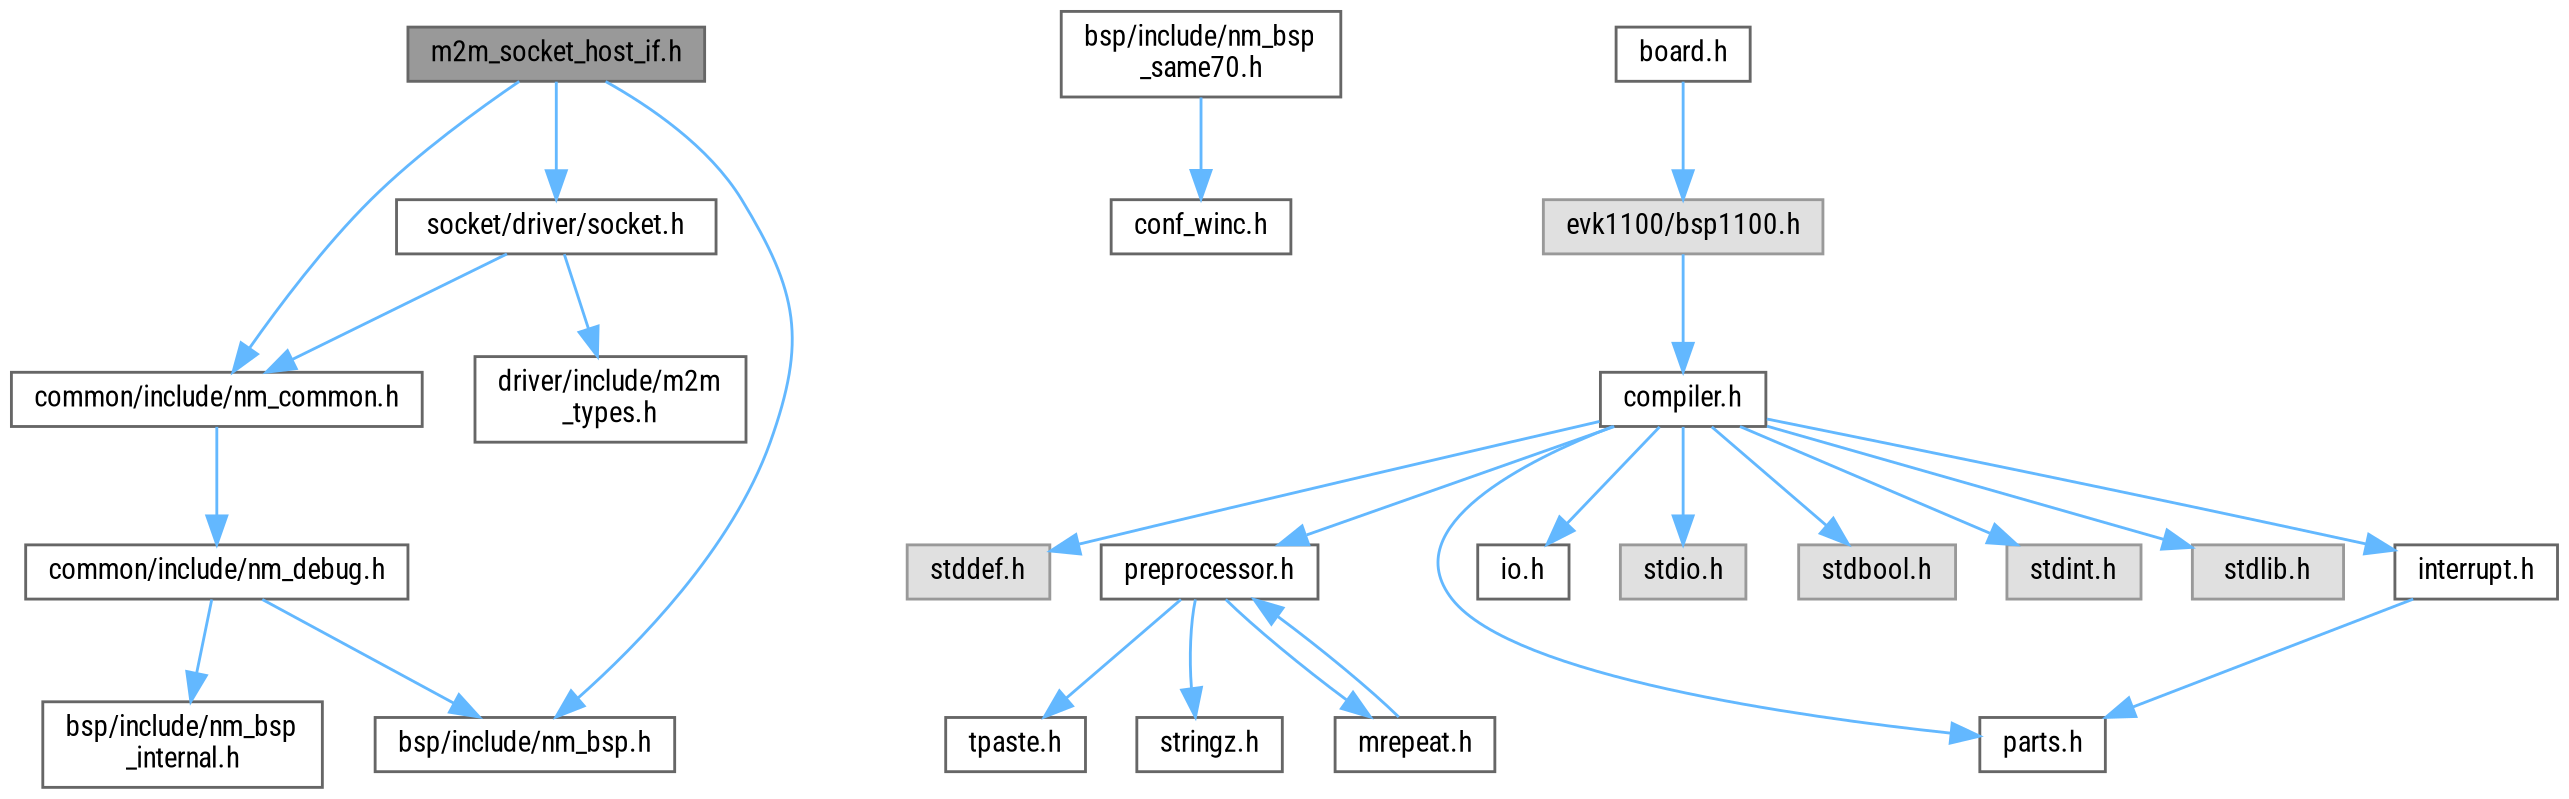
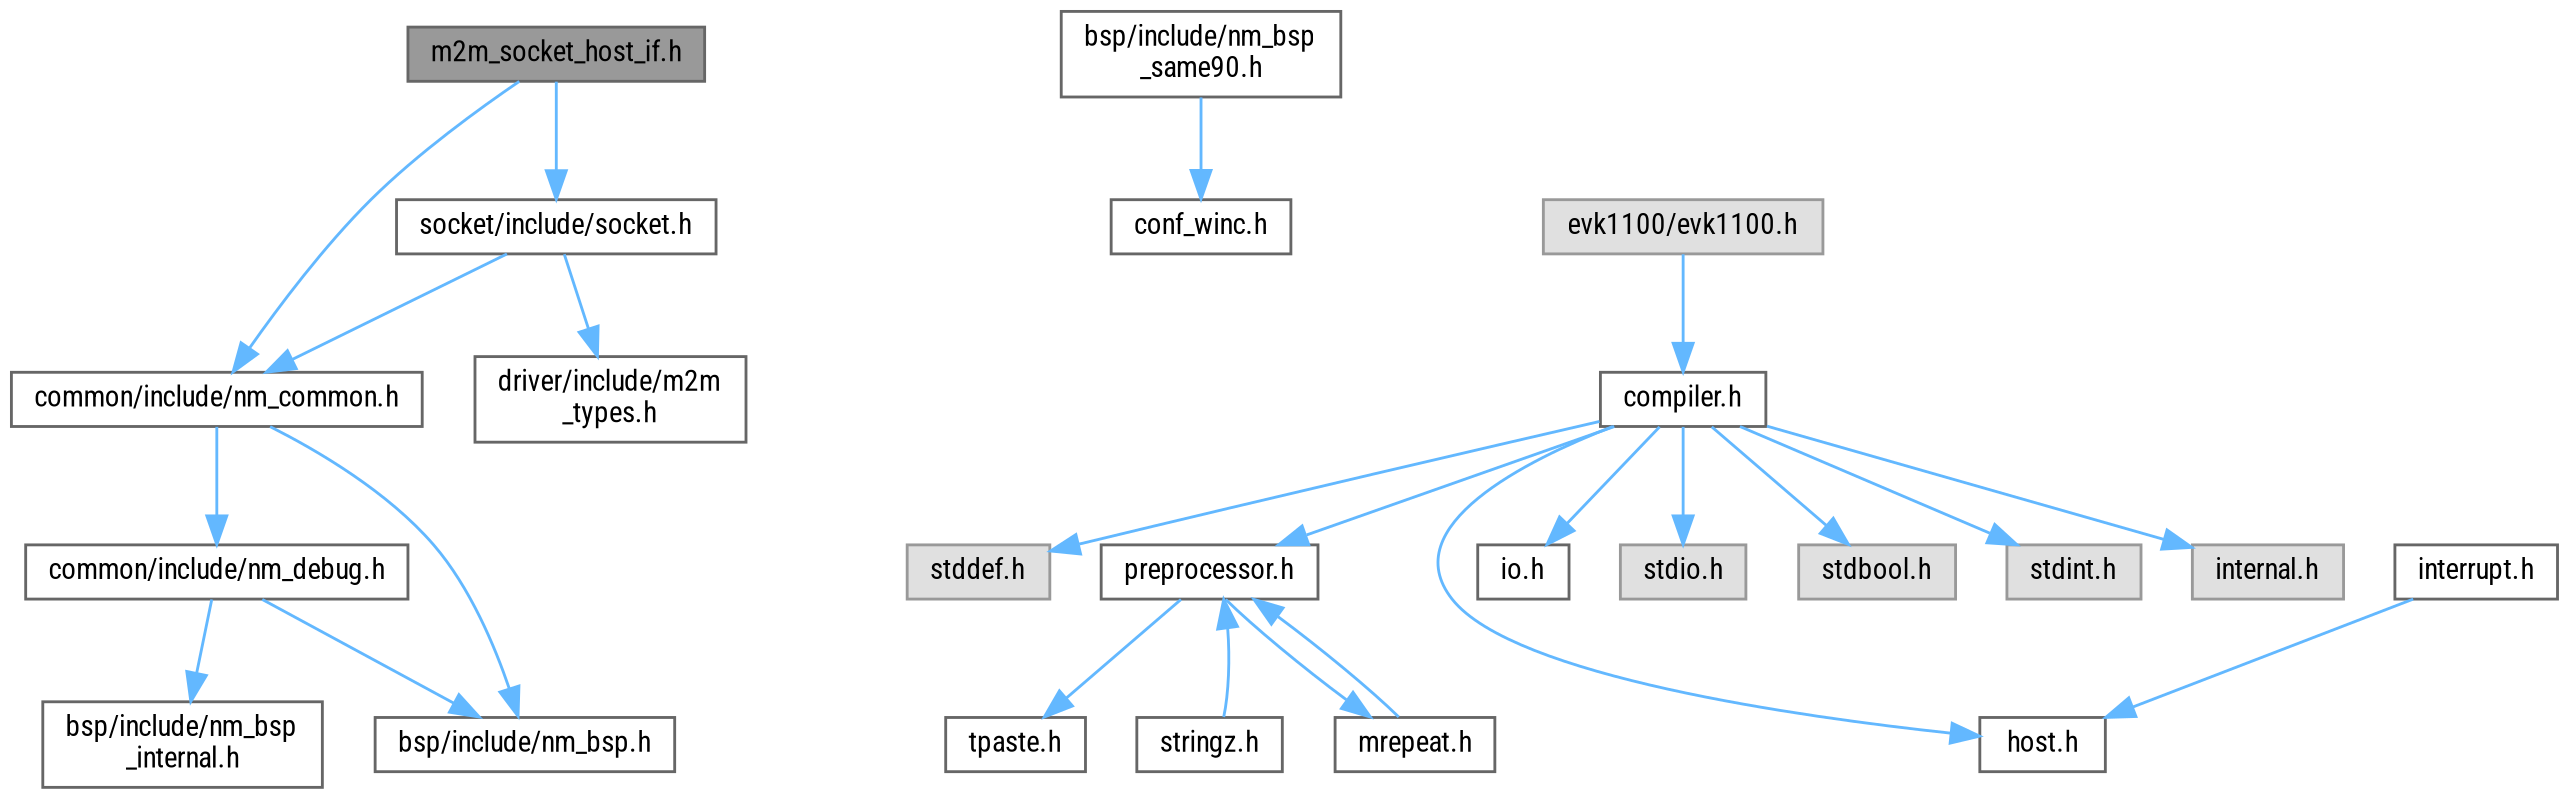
(1201, 54) -> (1201, 54)
(1683, 54) -> none
(556, 227) -> (556, 227)
(1683, 227) -> (1683, 227)
(786, 387) -> (420, 531)
(2067, 480) -> none
(2268, 572) -> (2268, 572)
(1191, 644) -> (1229, 673)
(2043, 745) -> (2043, 745)
